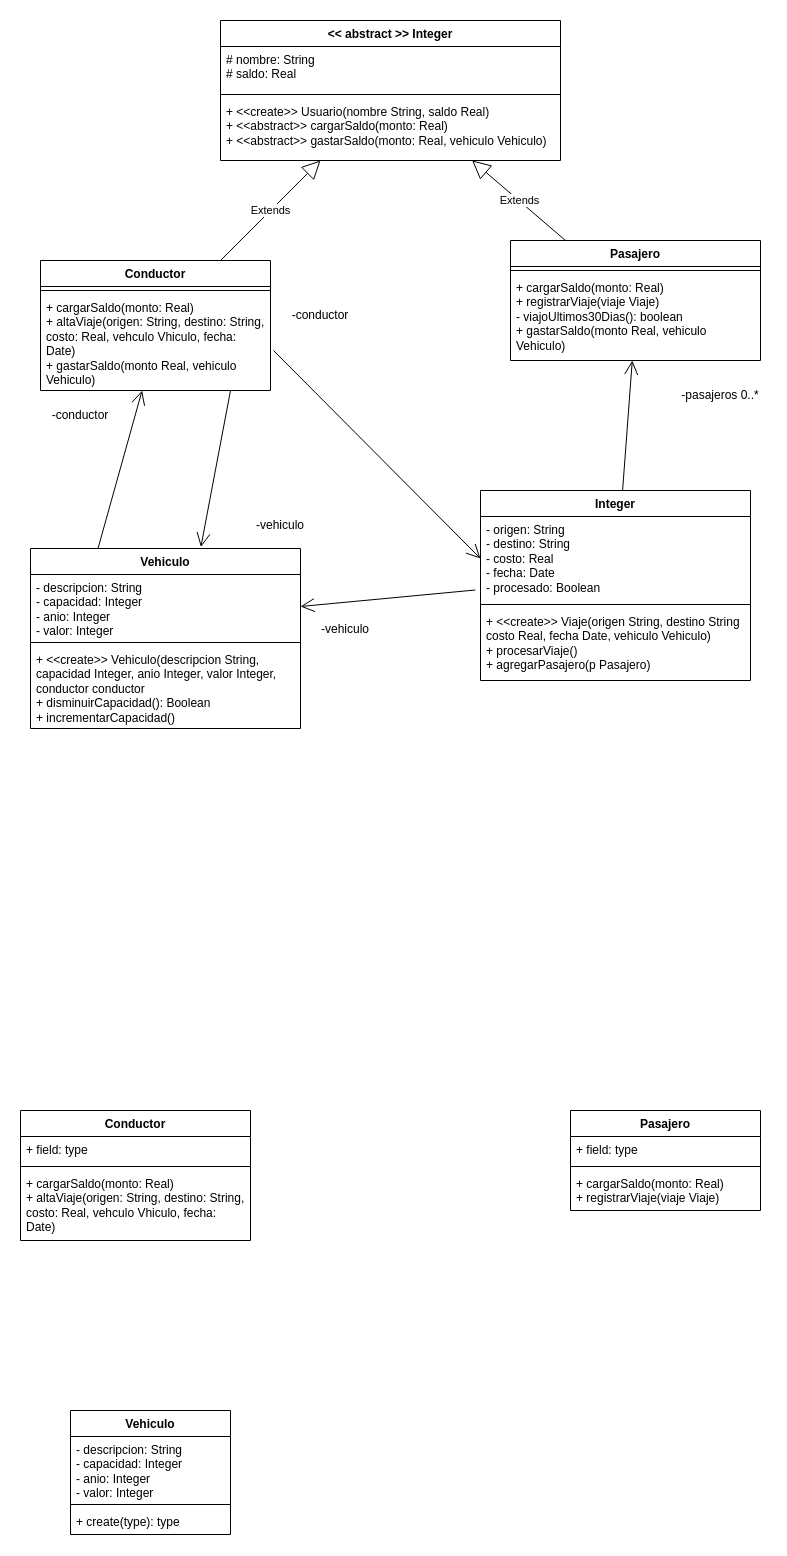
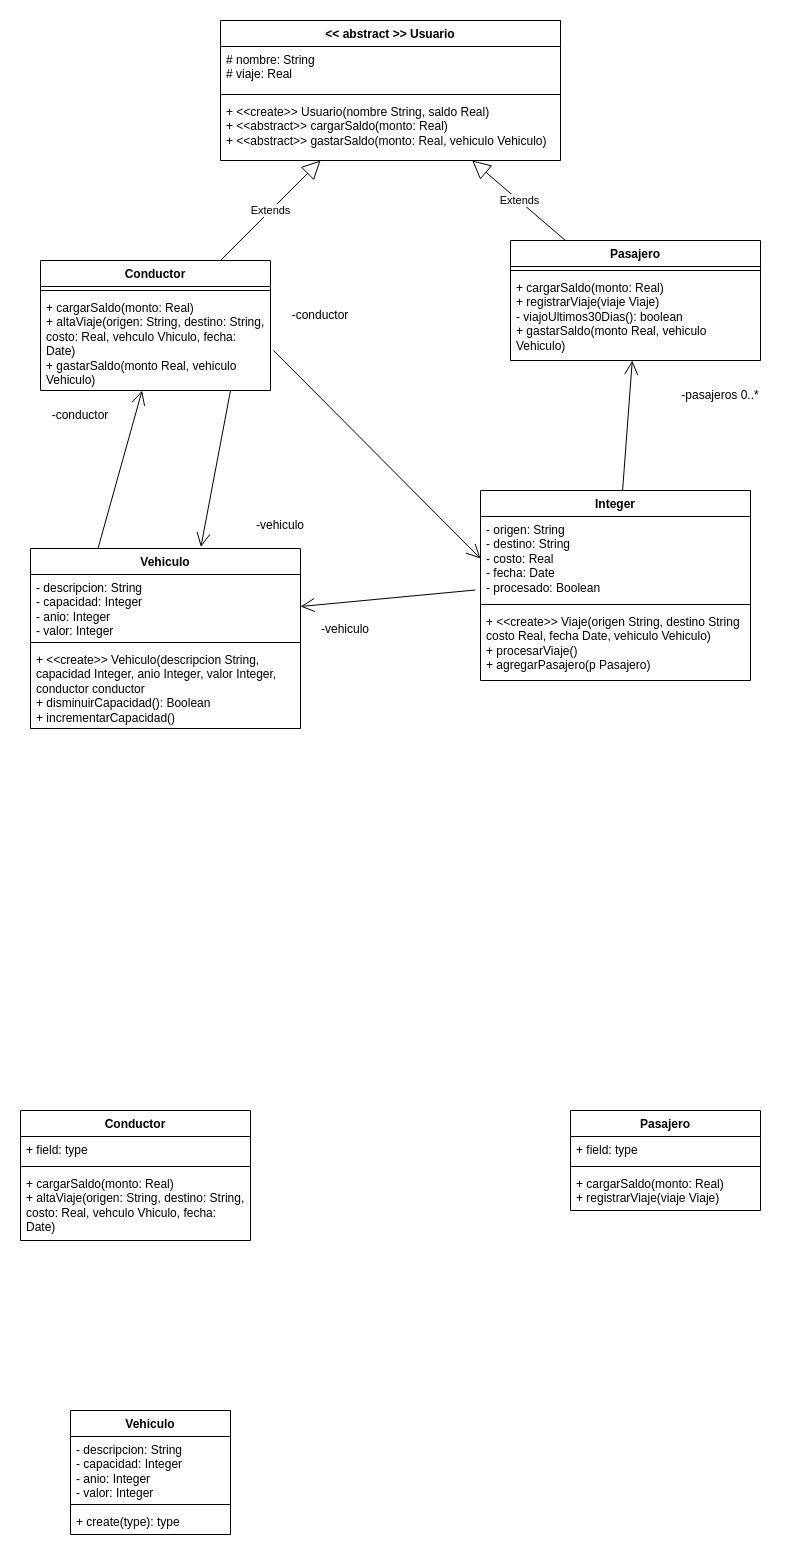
(391, 35) -> (391, 35)
(274, 68) -> (274, 68)
